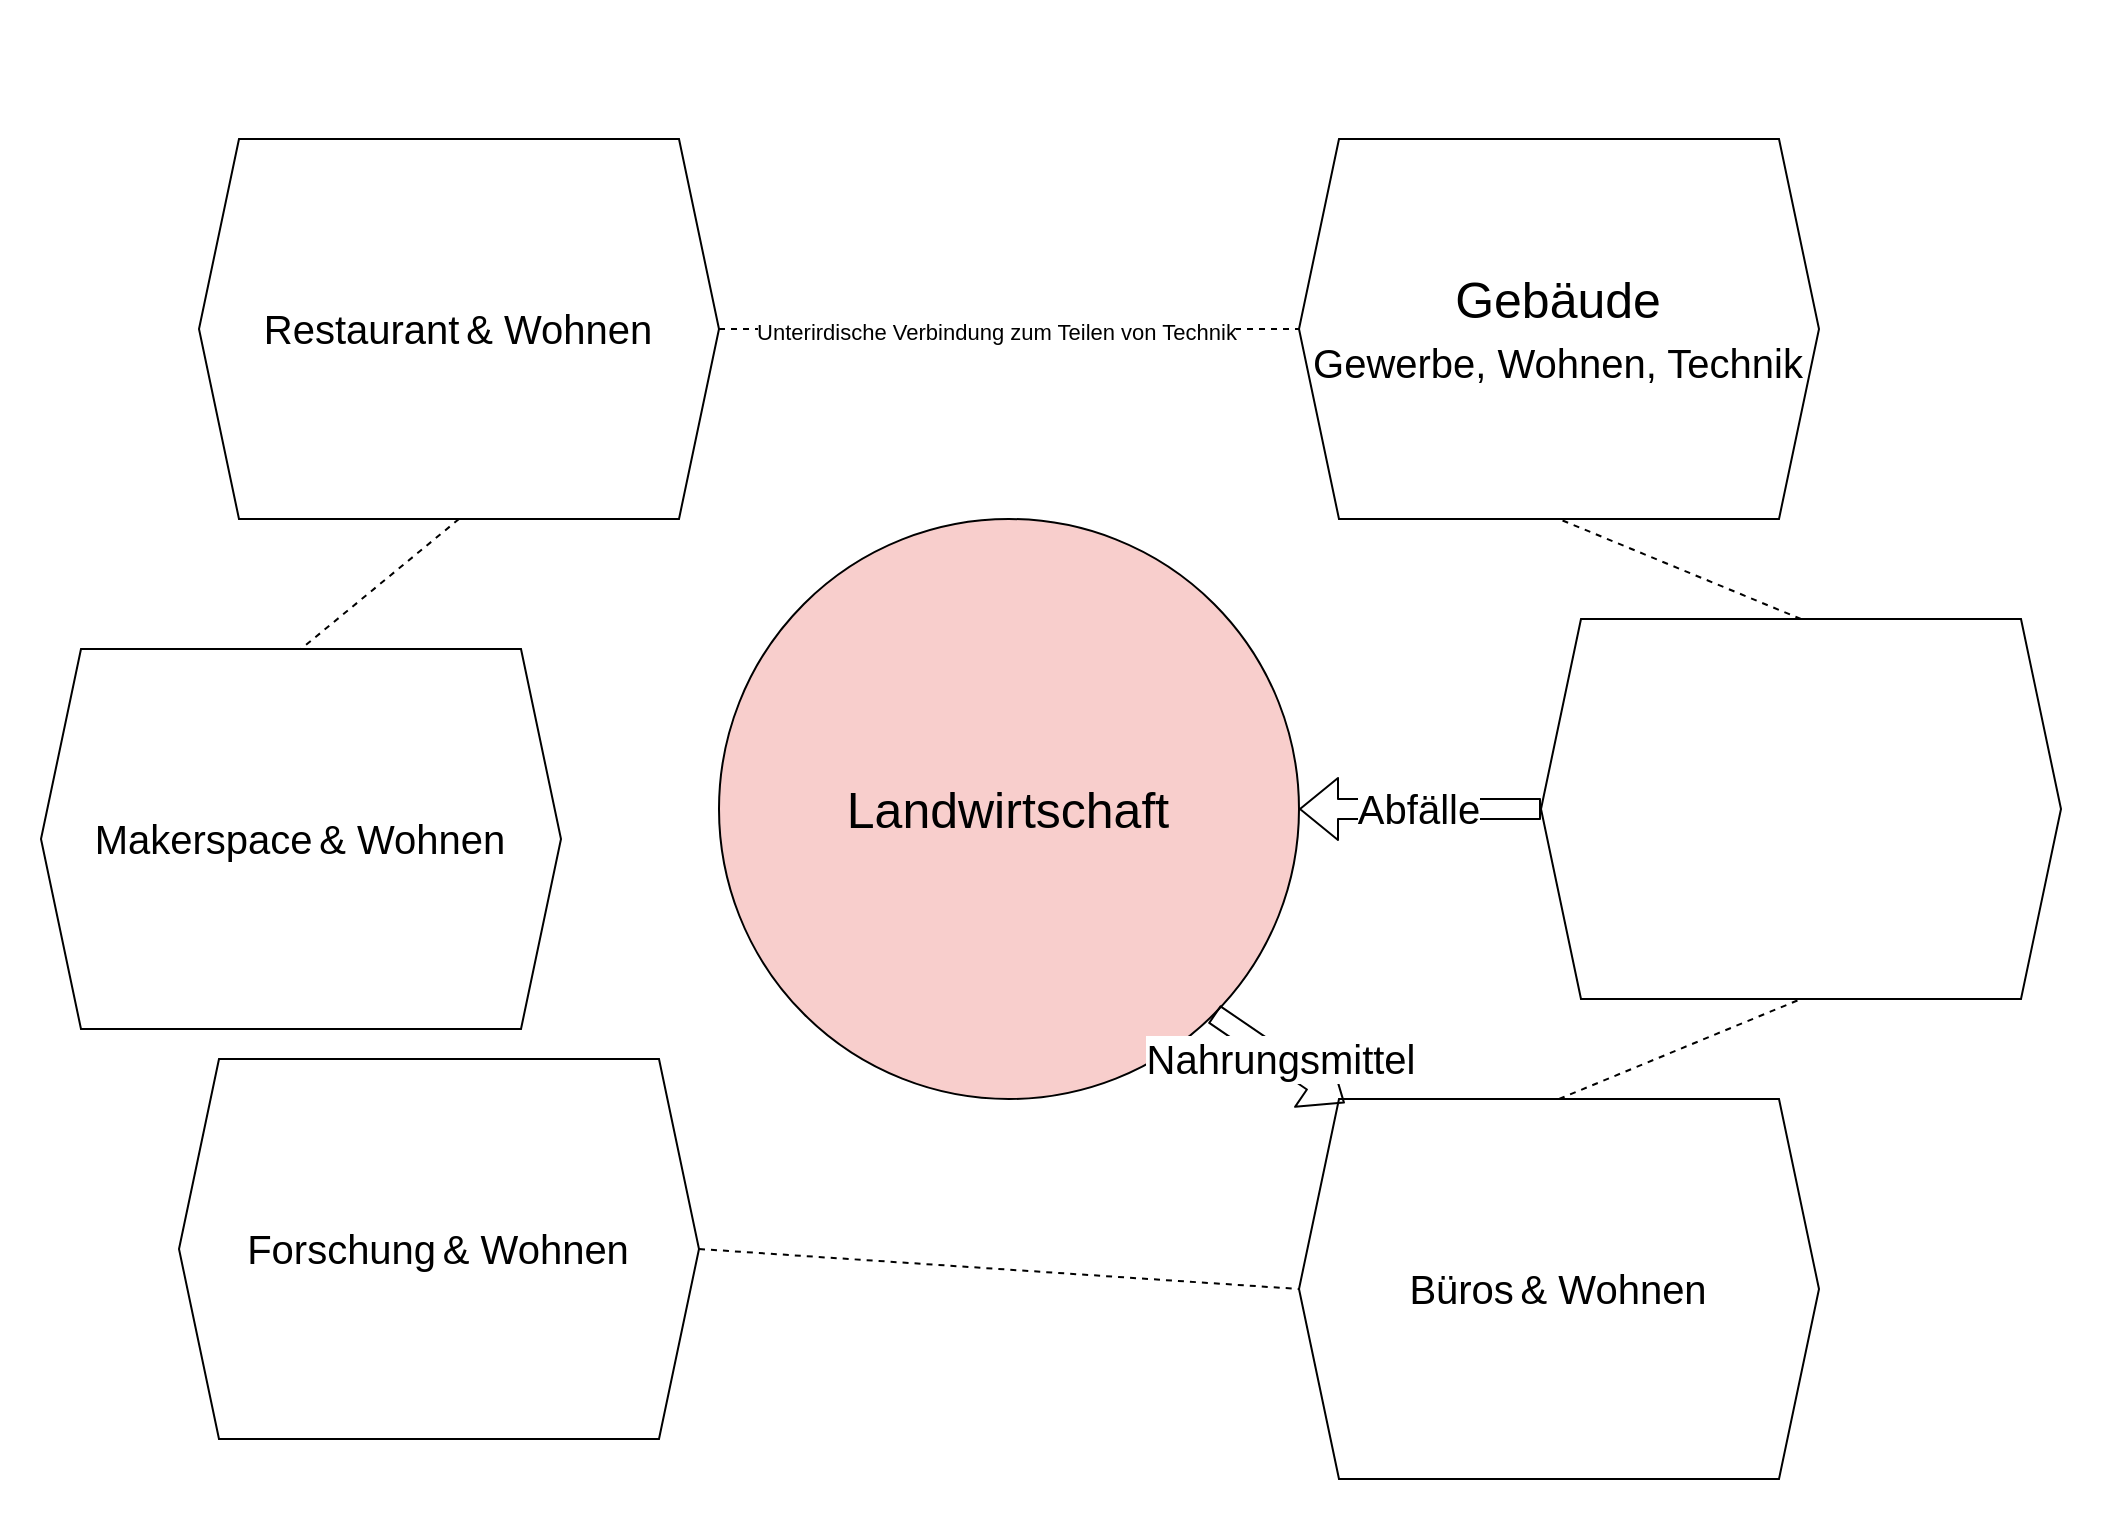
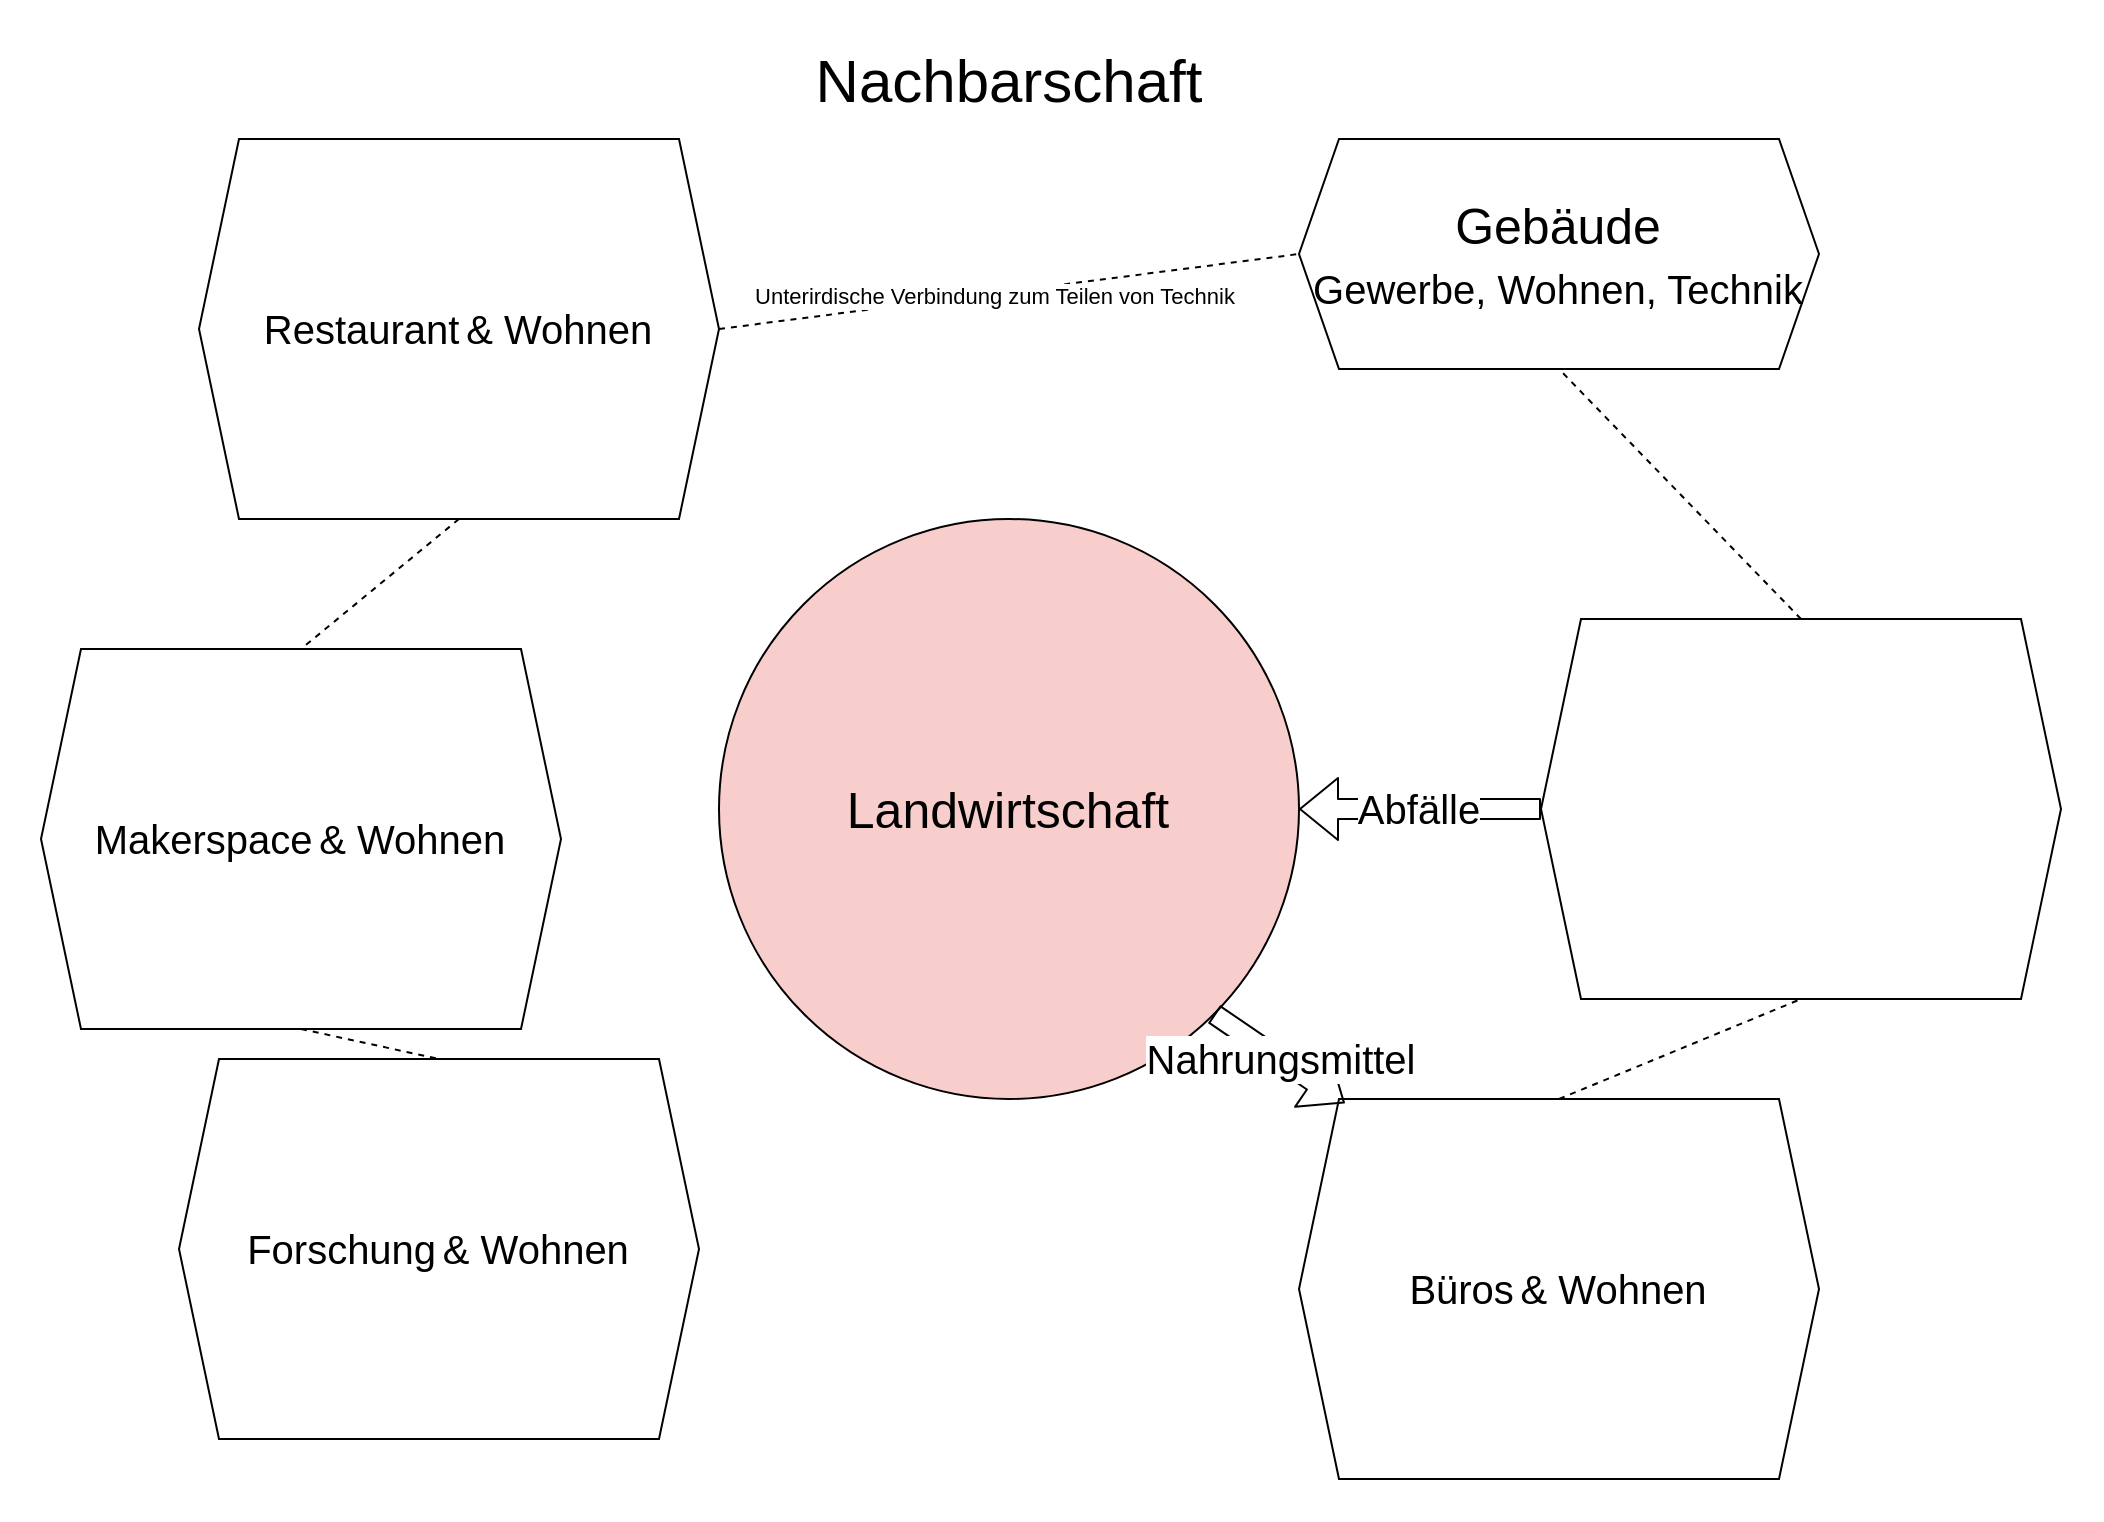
none -> (1010, 81)
(1559, 329) -> (1559, 254)
none -> (369, 1044)
(996, 1269) -> none
